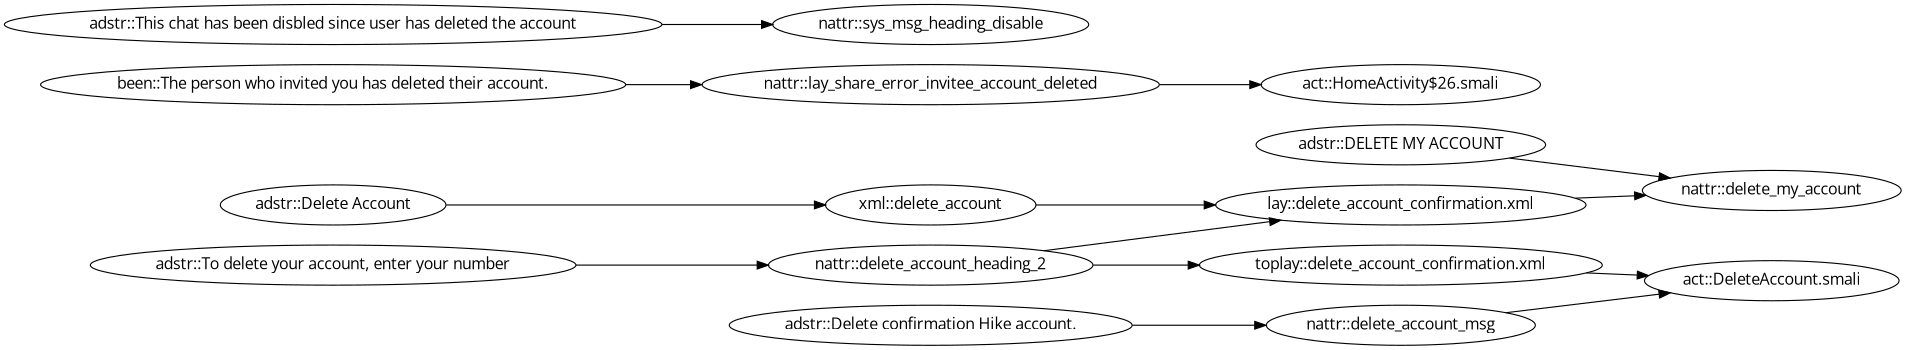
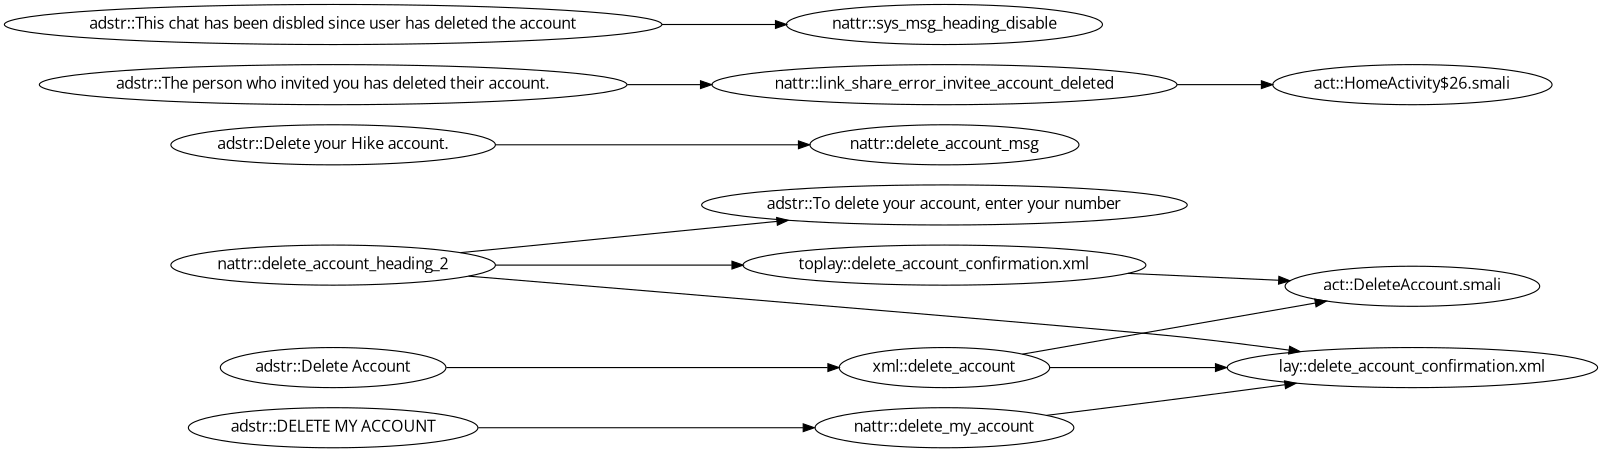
(333, 85) -> (333, 85)
(931, 85) -> (944, 85)
(1605, 197) -> (1166, 400)
(667, 265) -> (619, 237)
(1583, 303) -> (1169, 329)
(931, 325) -> (333, 145)
